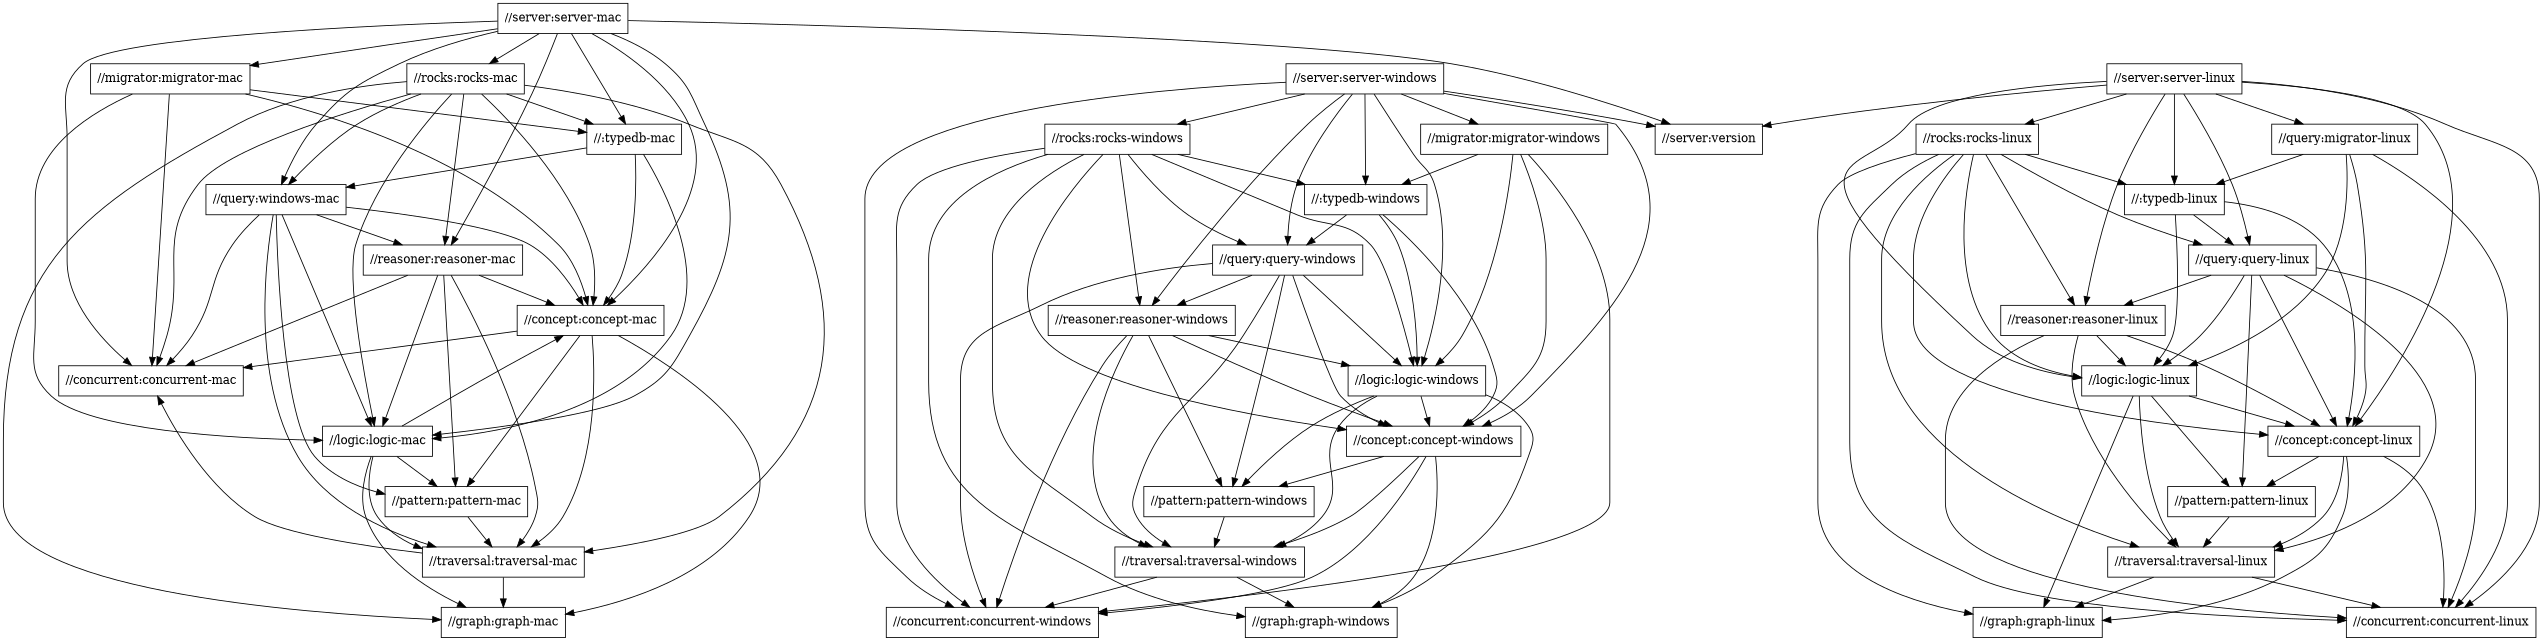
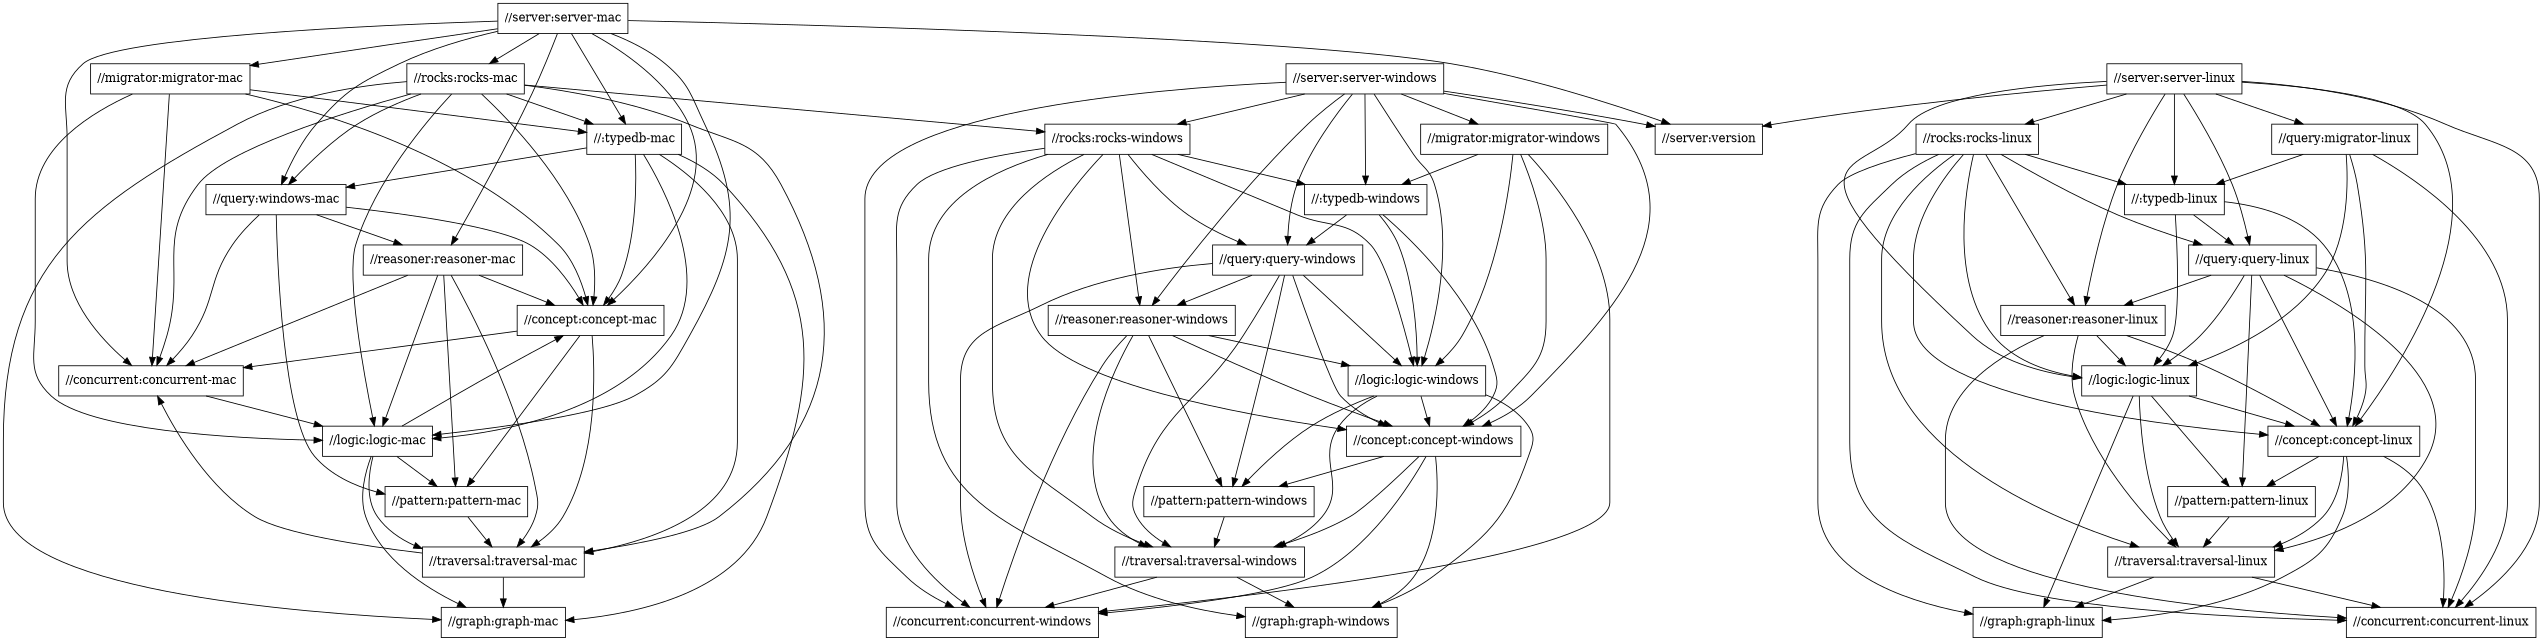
(455, 162) -> (780, 108)
(325, 316) -> (260, 410)
(281, 416) -> (737, 381)
(757, 497) -> (798, 413)
